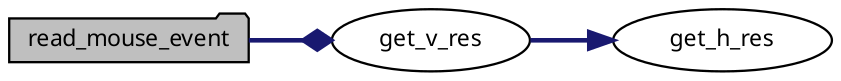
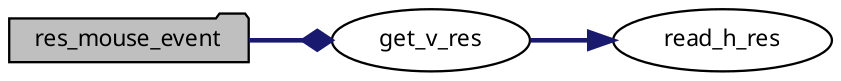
(129, 40) -> (129, 40)
(723, 40) -> (723, 40)
